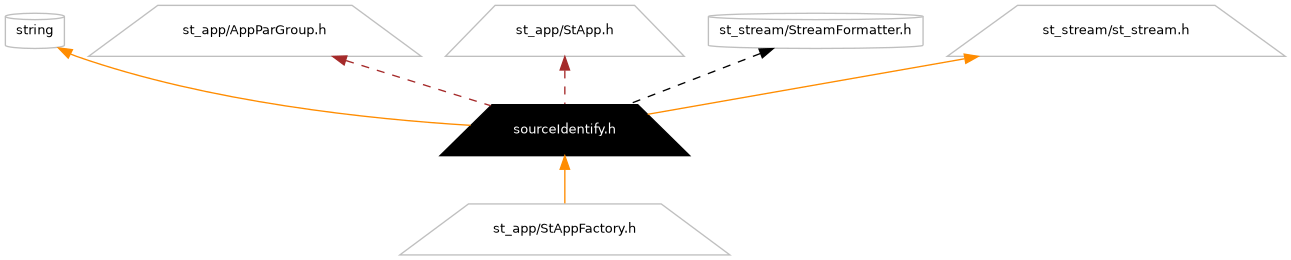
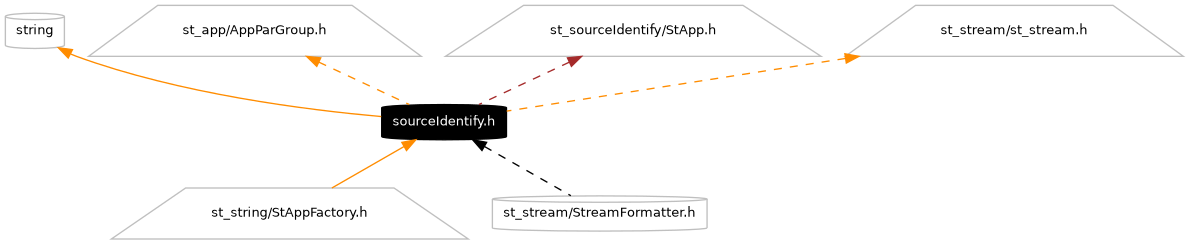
(565, 31) -> (633, 31)
(694, 79) -> (528, 171)
(418, 83) -> (364, 83)
(806, 87) -> (676, 85)
(565, 130) -> (444, 122)
(565, 229) -> (290, 213)
